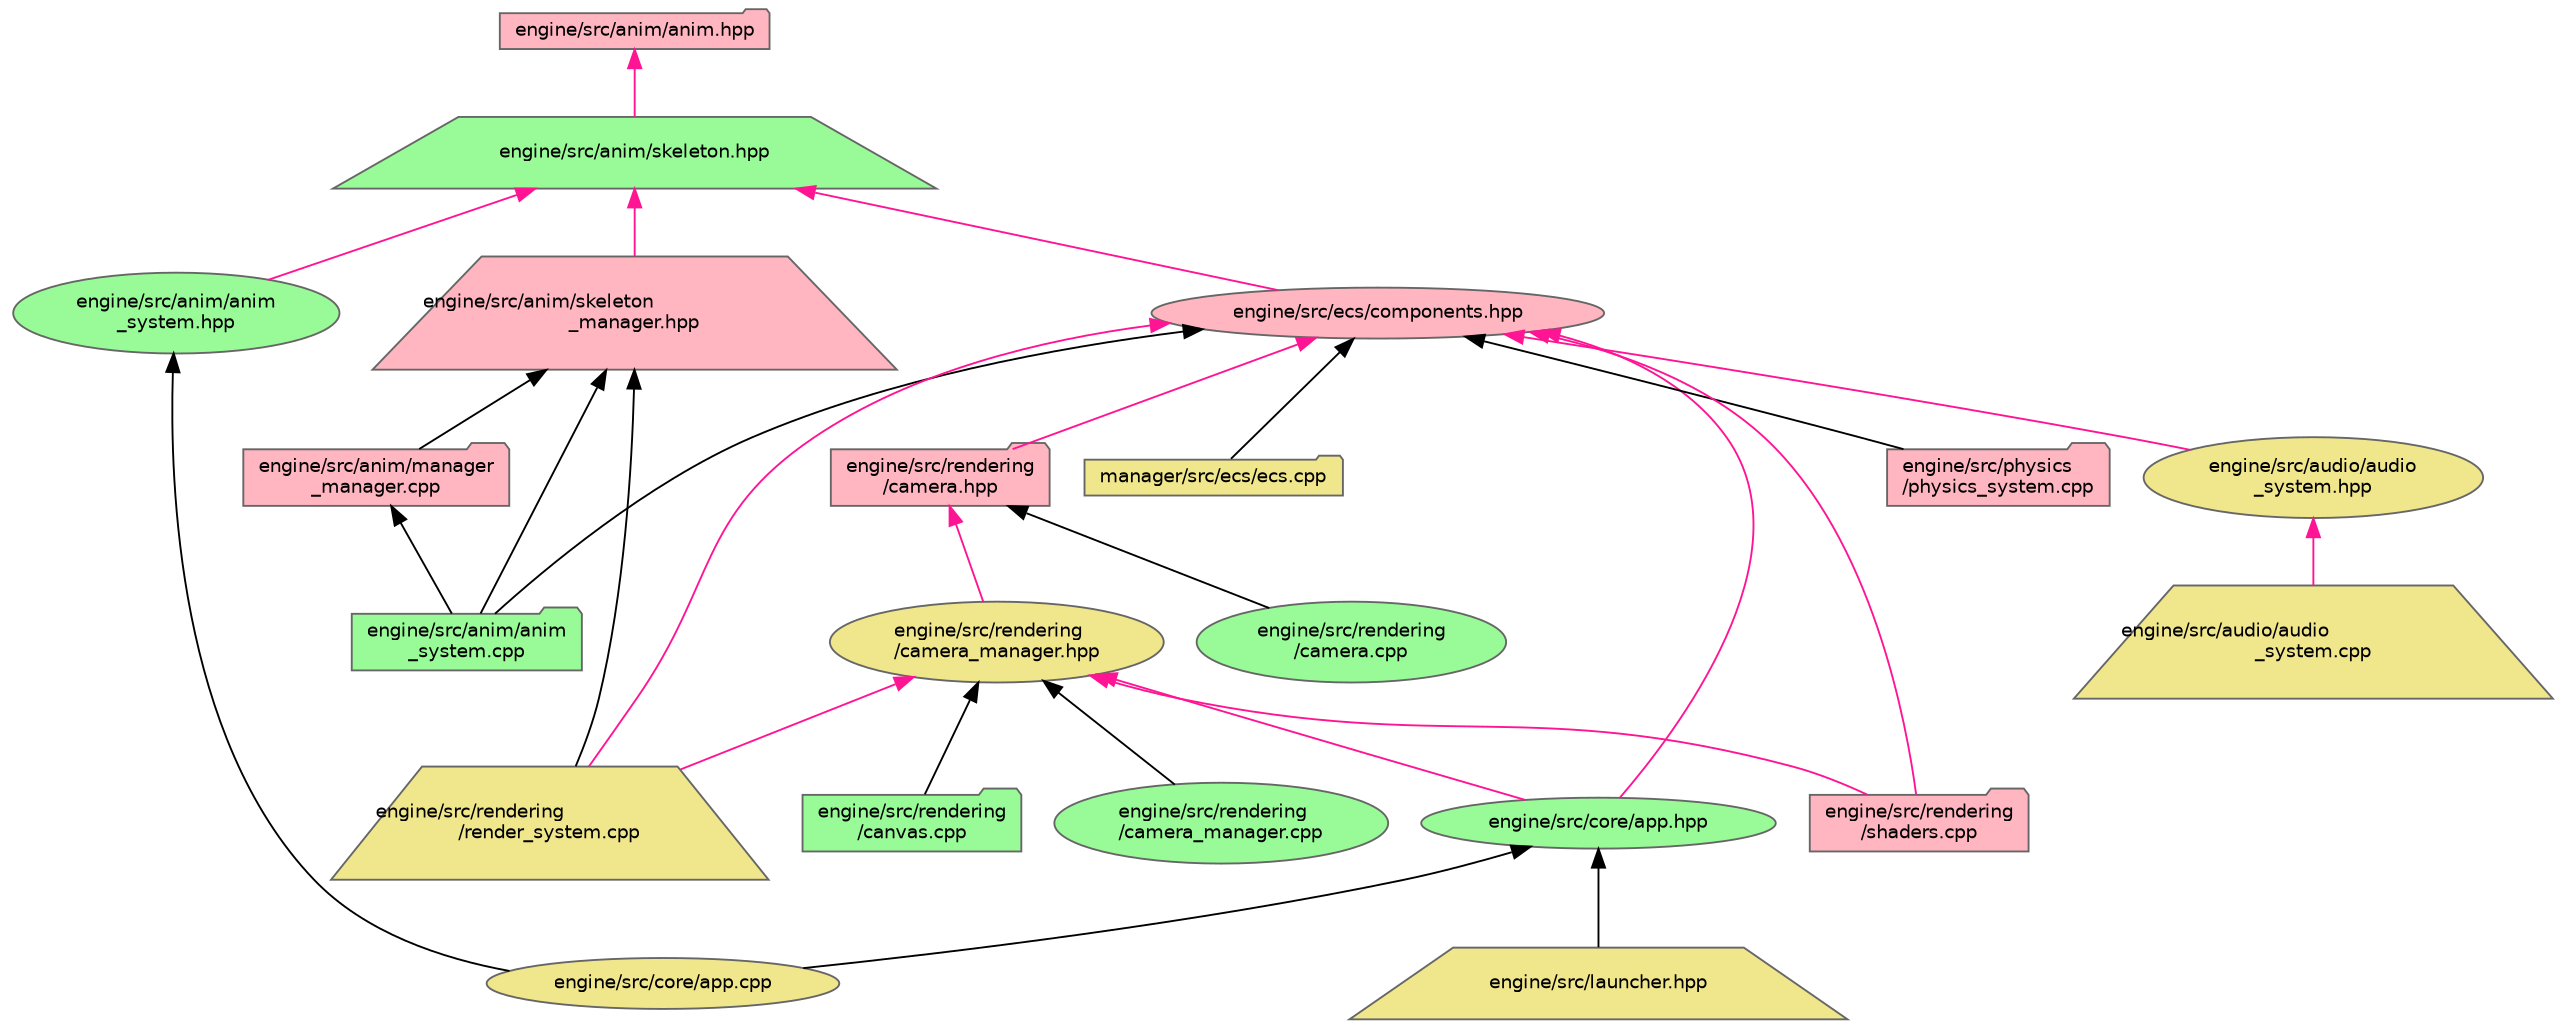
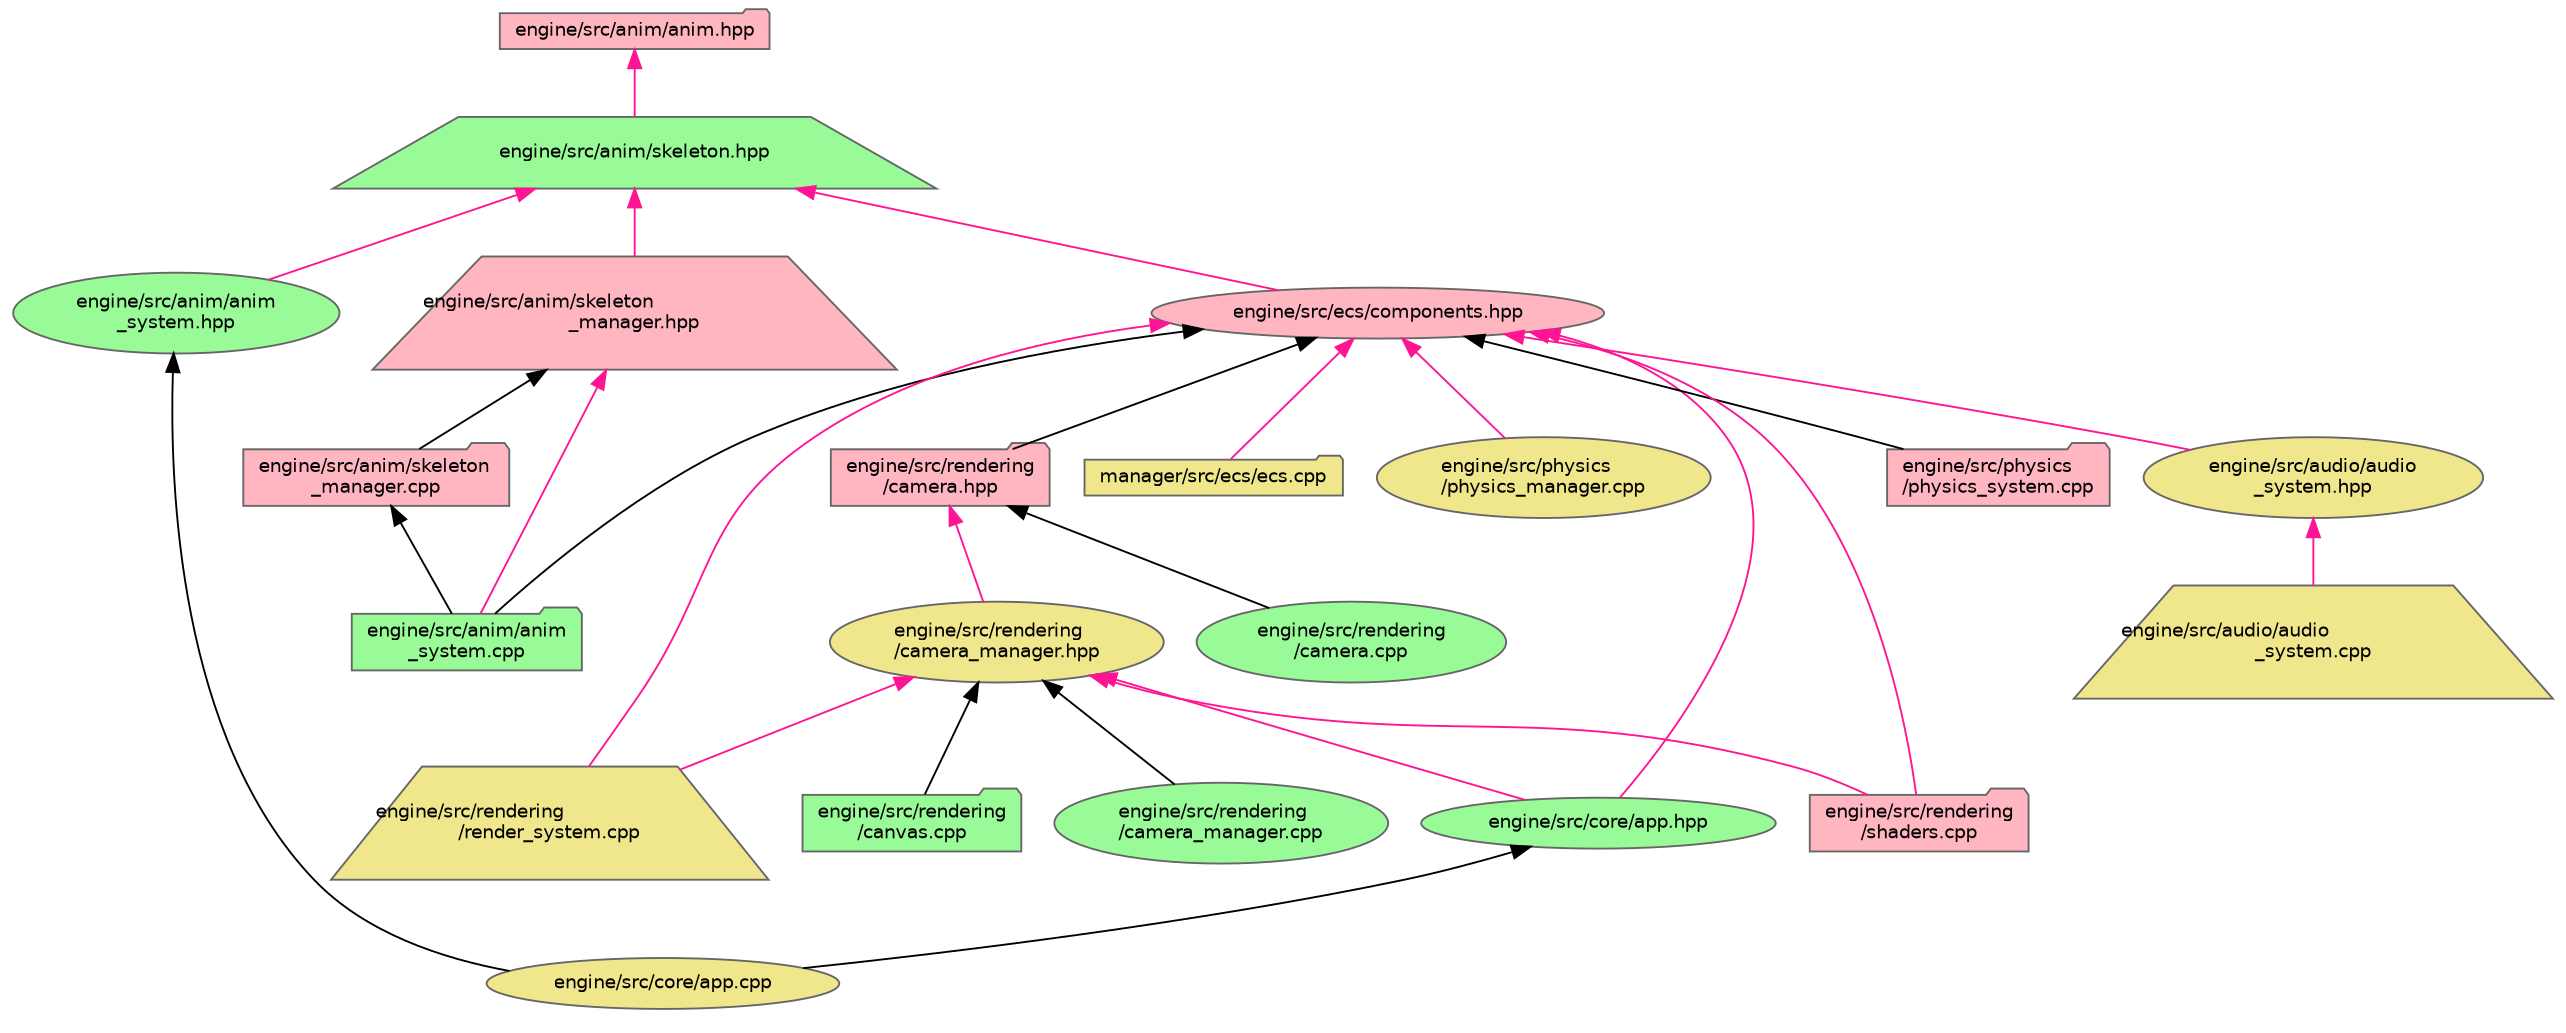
(1155, 397) -> (1155, 397)
(1285, 405) -> (1285, 405)
(376, 478) -> (376, 478)
none -> (1544, 478)
(539, 501) -> (539, 501)
(620, 580) -> none
(1598, 983) -> none
